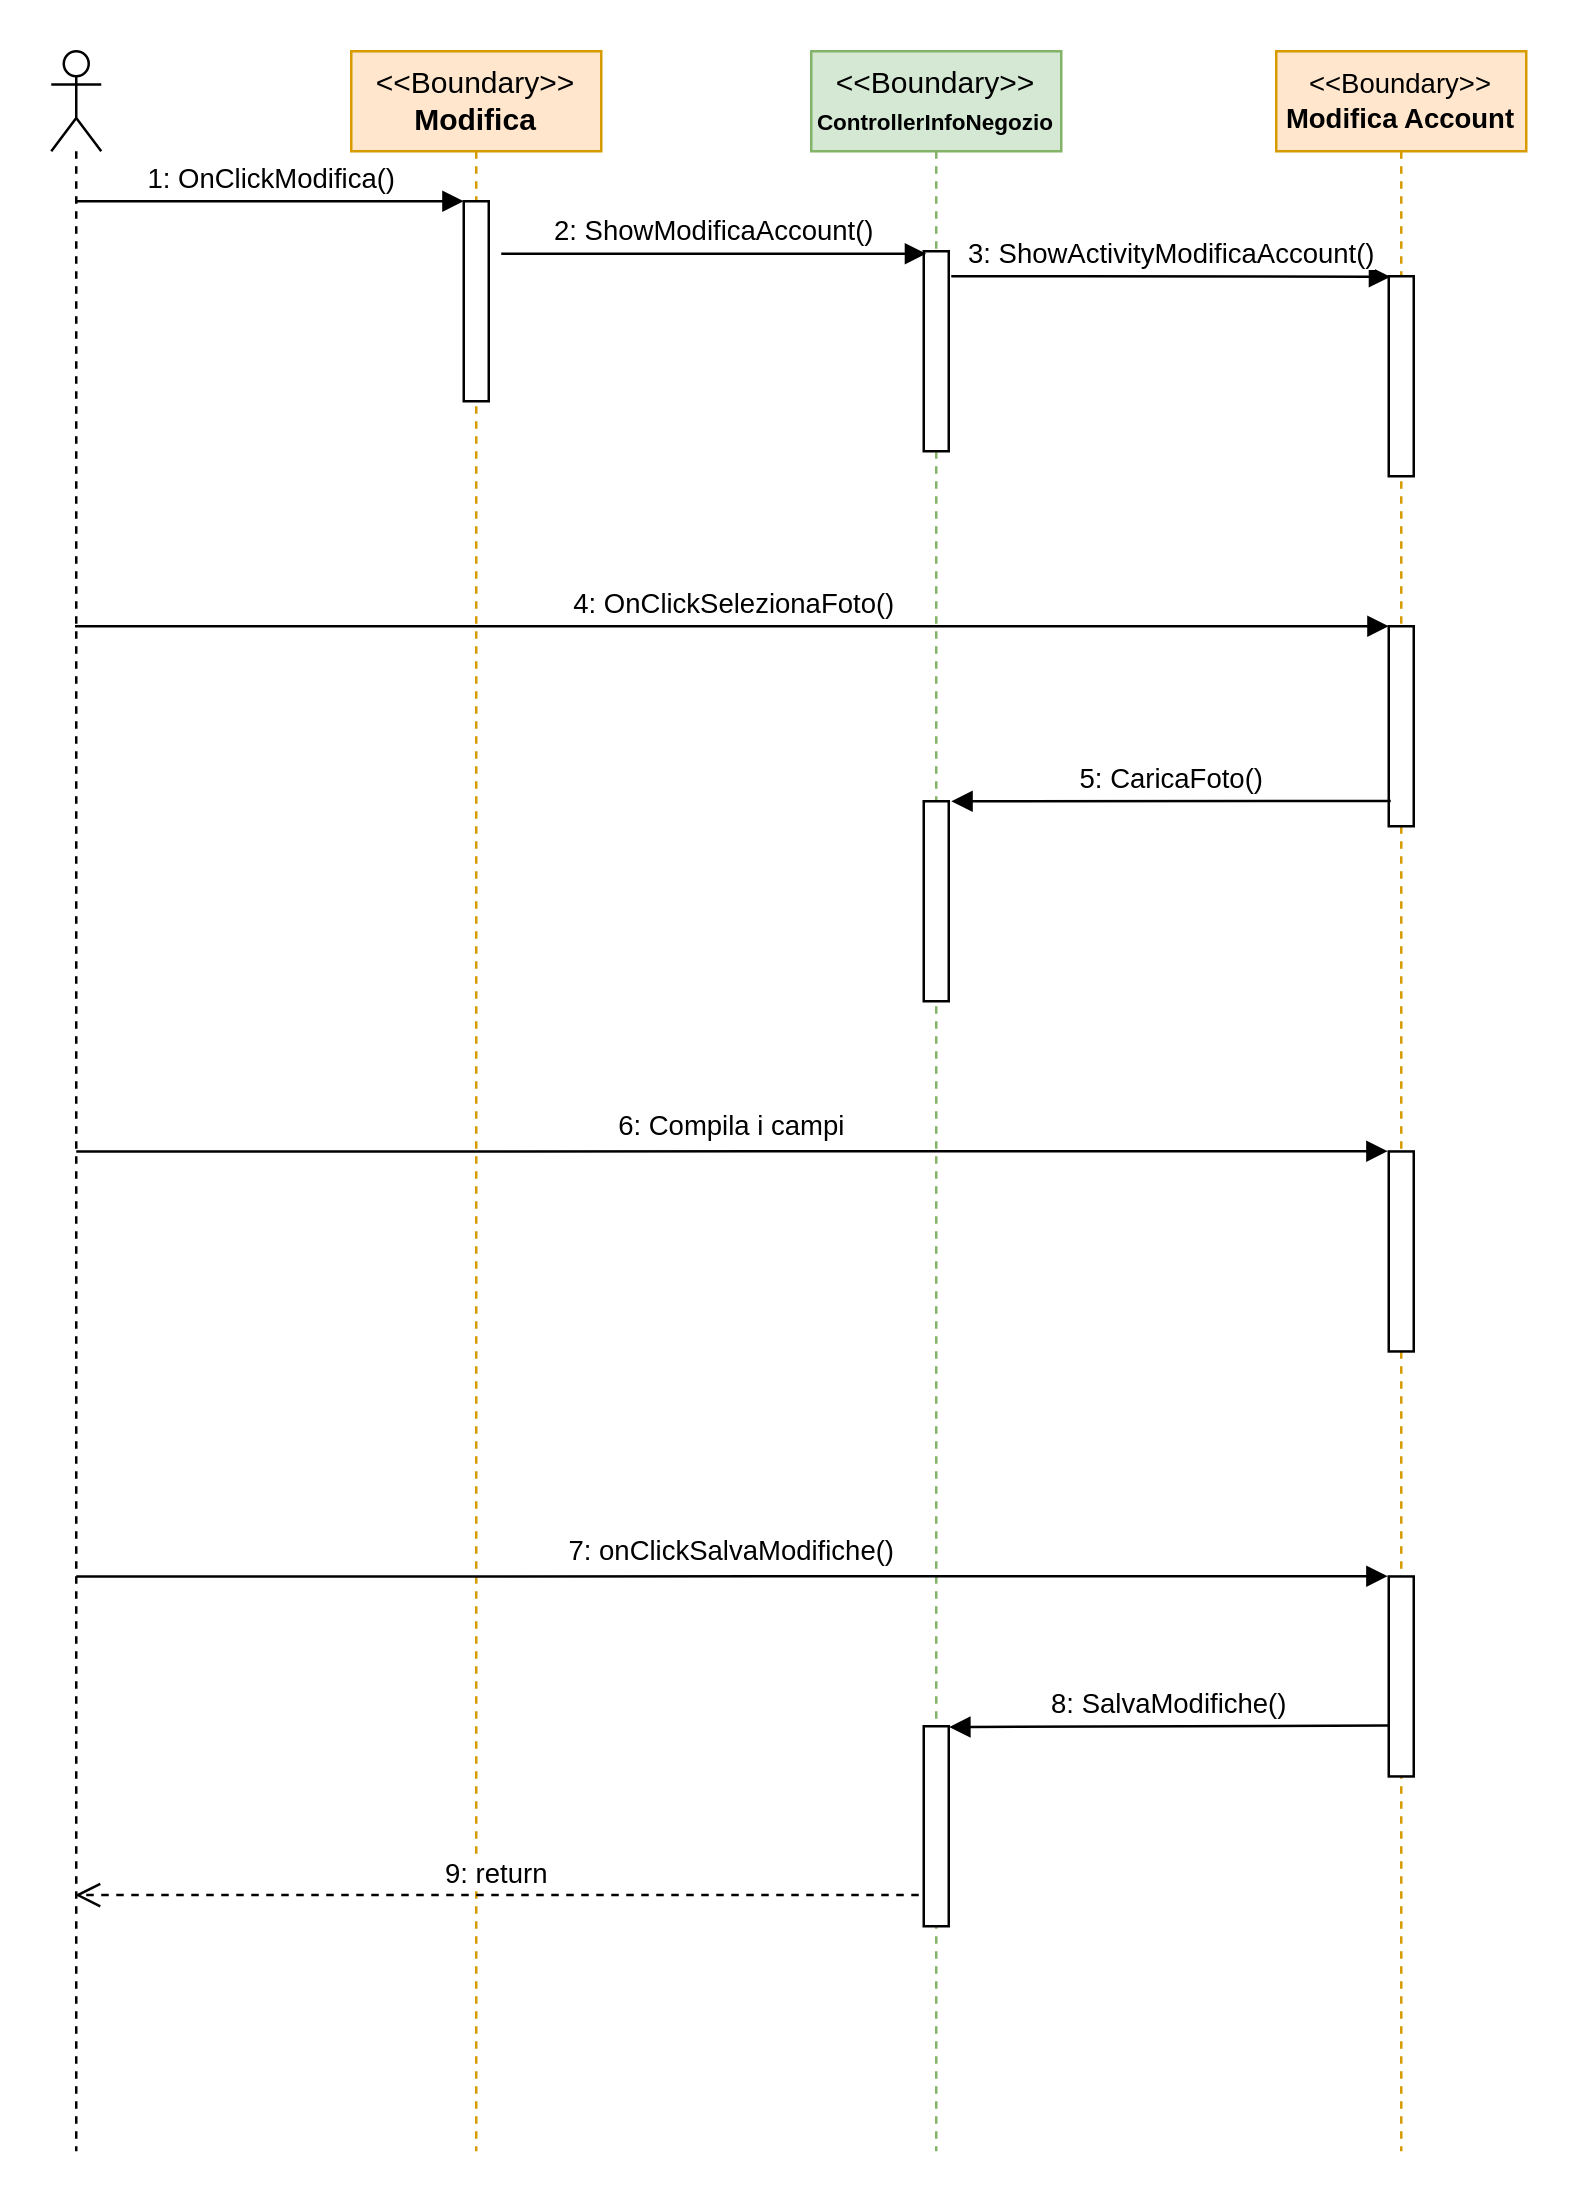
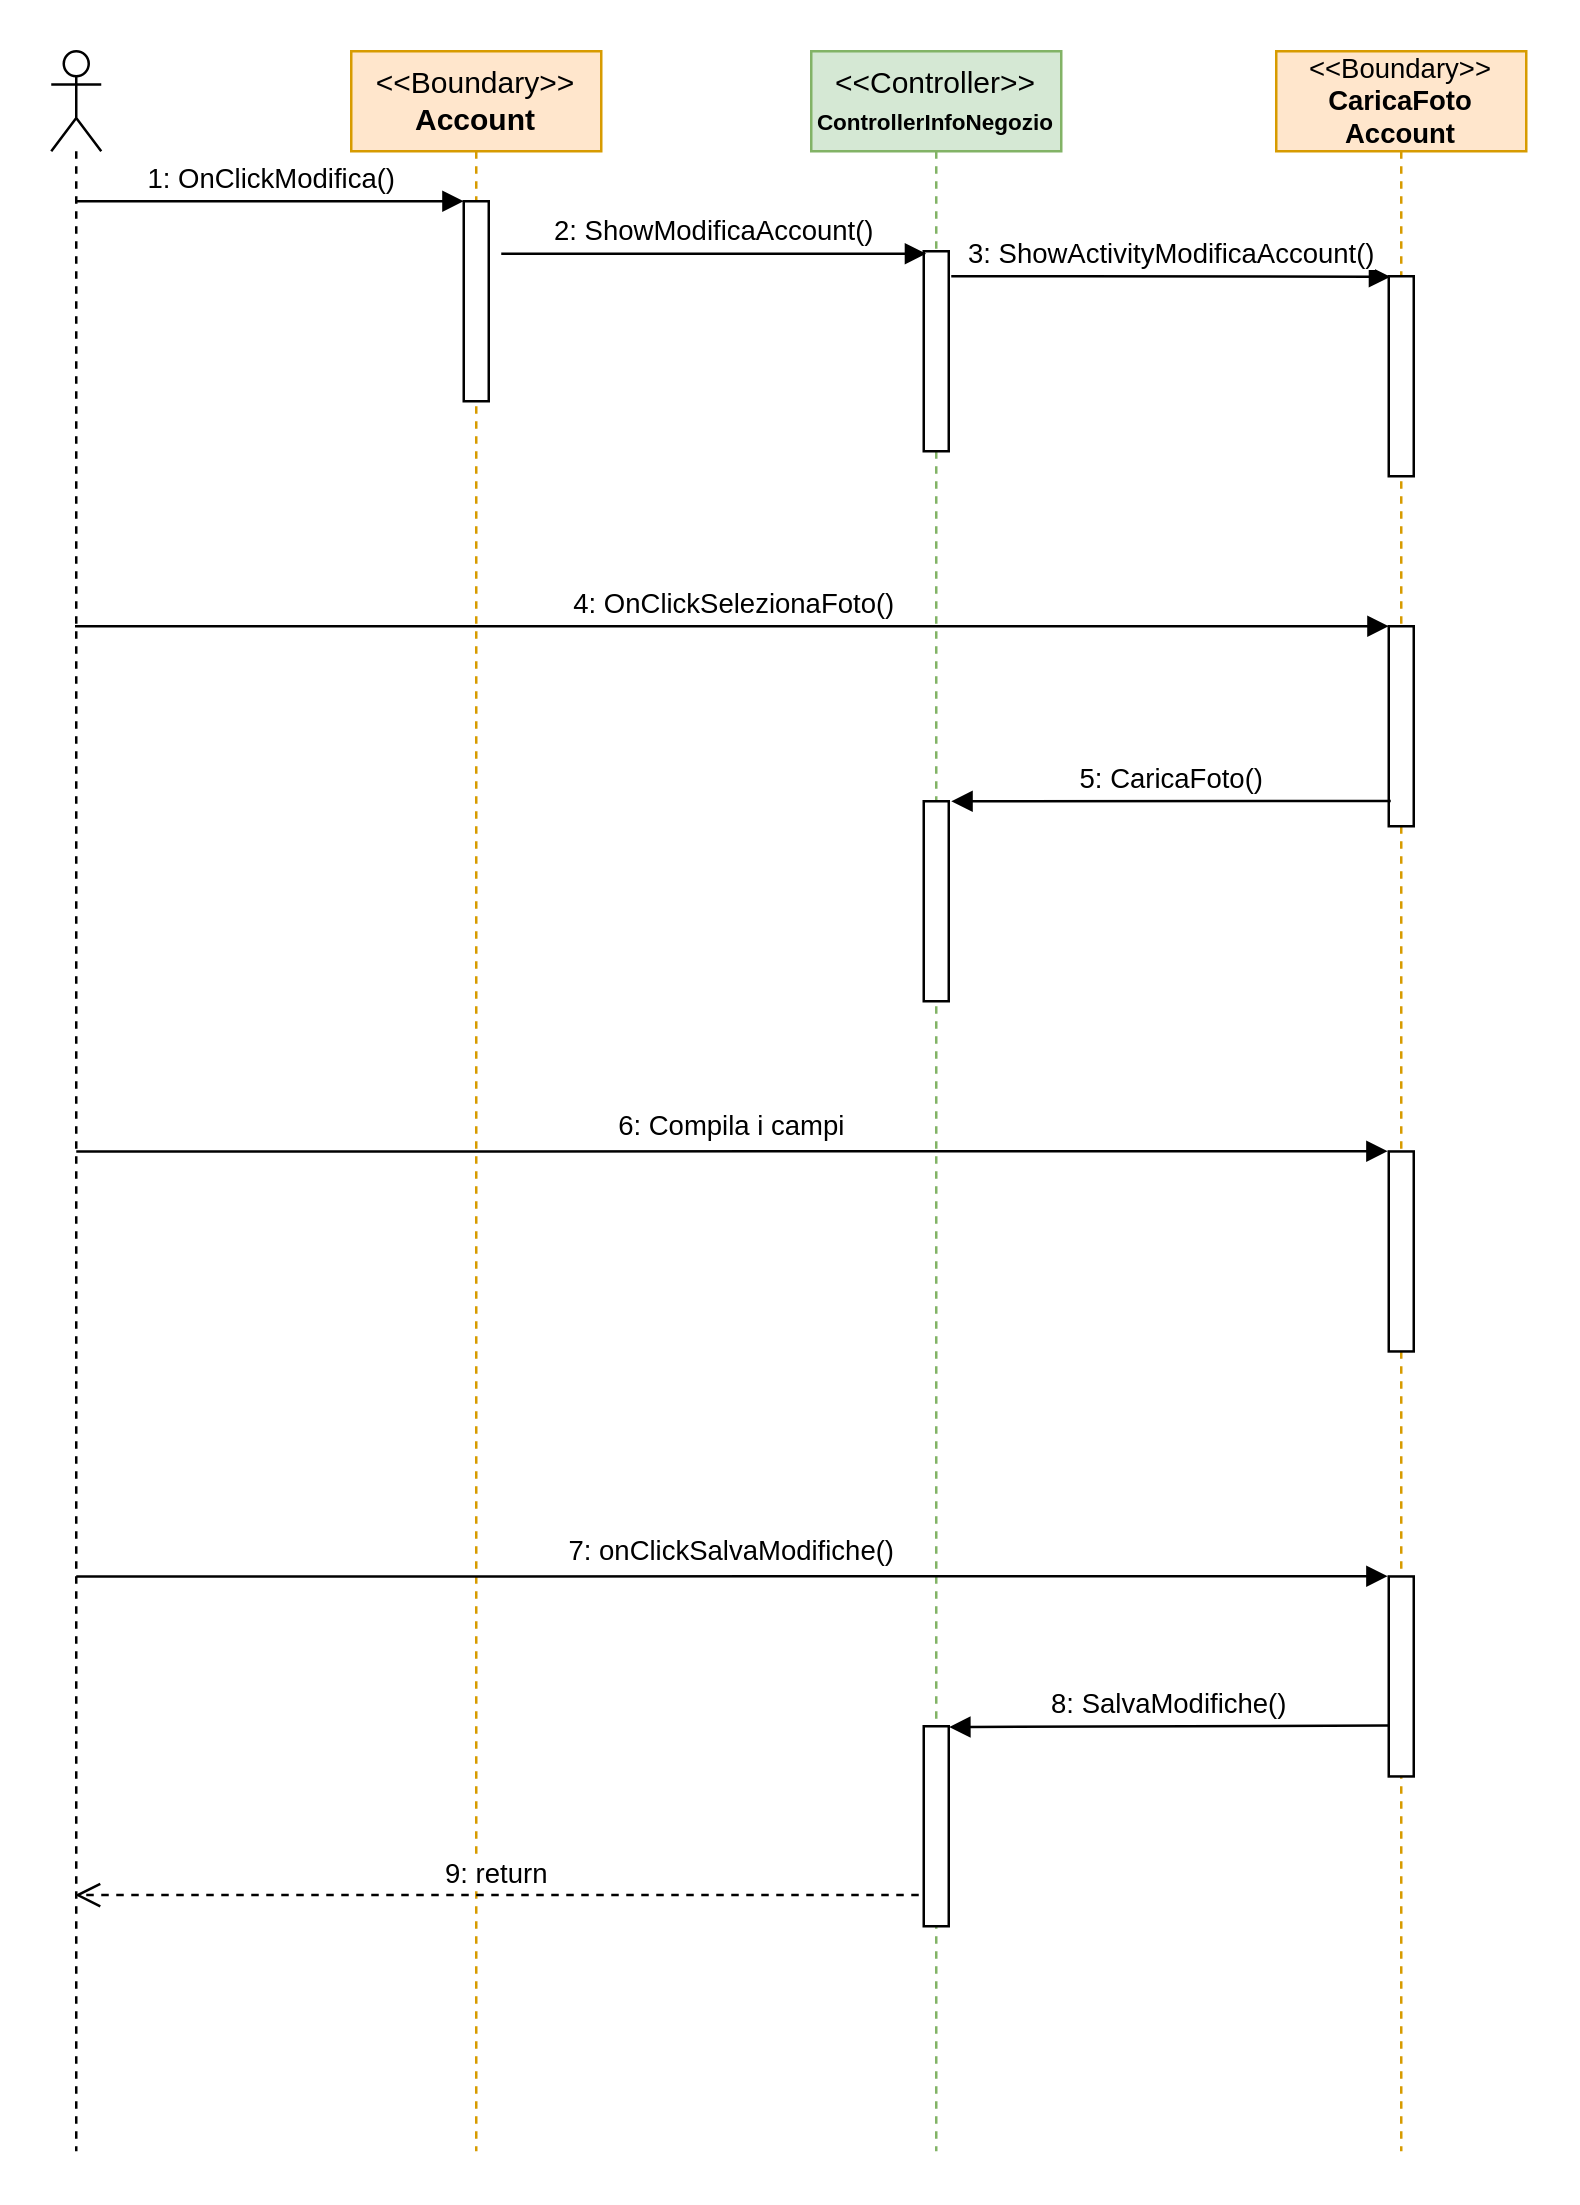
(476, 101) -> (476, 101)
(936, 101) -> (936, 101)
(1401, 101) -> (1401, 101)
